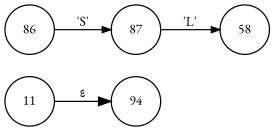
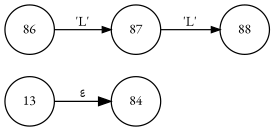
(83, 22) -> (83, 22)
(245, 30) -> (245, 30)
(30, 101) -> (30, 101)
(136, 101) -> (136, 101)
